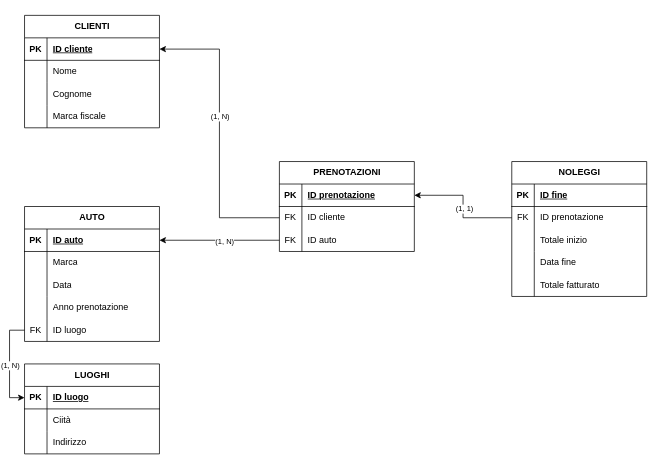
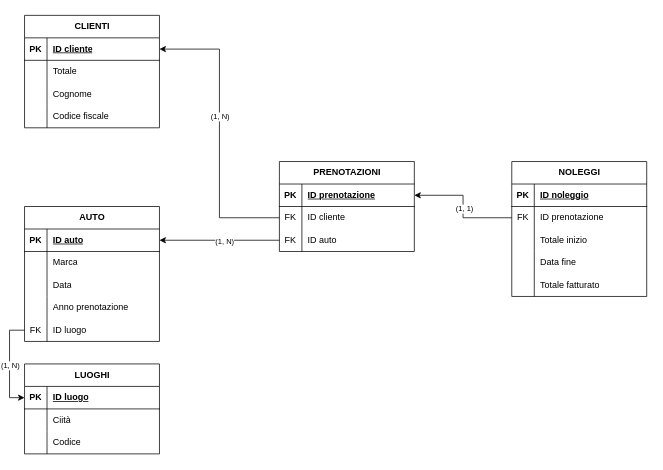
(63, 72) -> (67, 72)
(82, 117) -> (83, 117)
(556, 195) -> (565, 195)
(73, 443) -> (67, 443)
